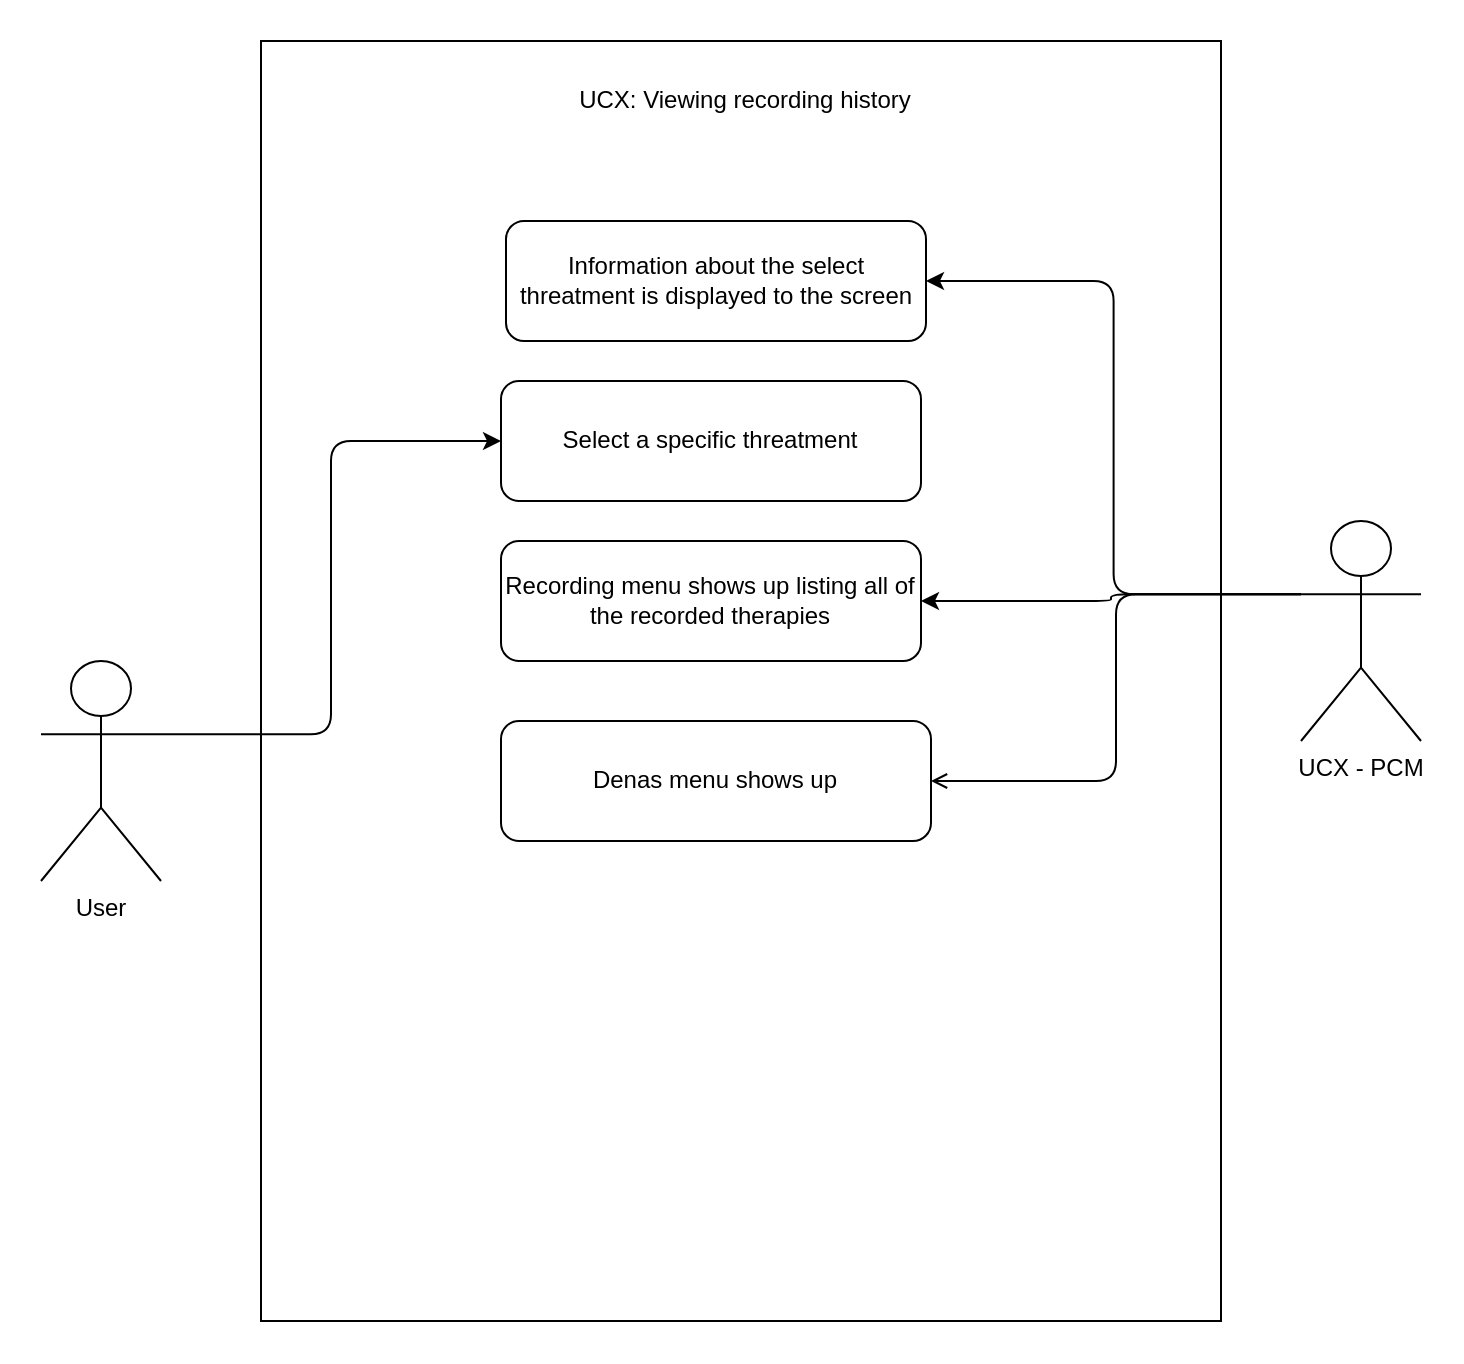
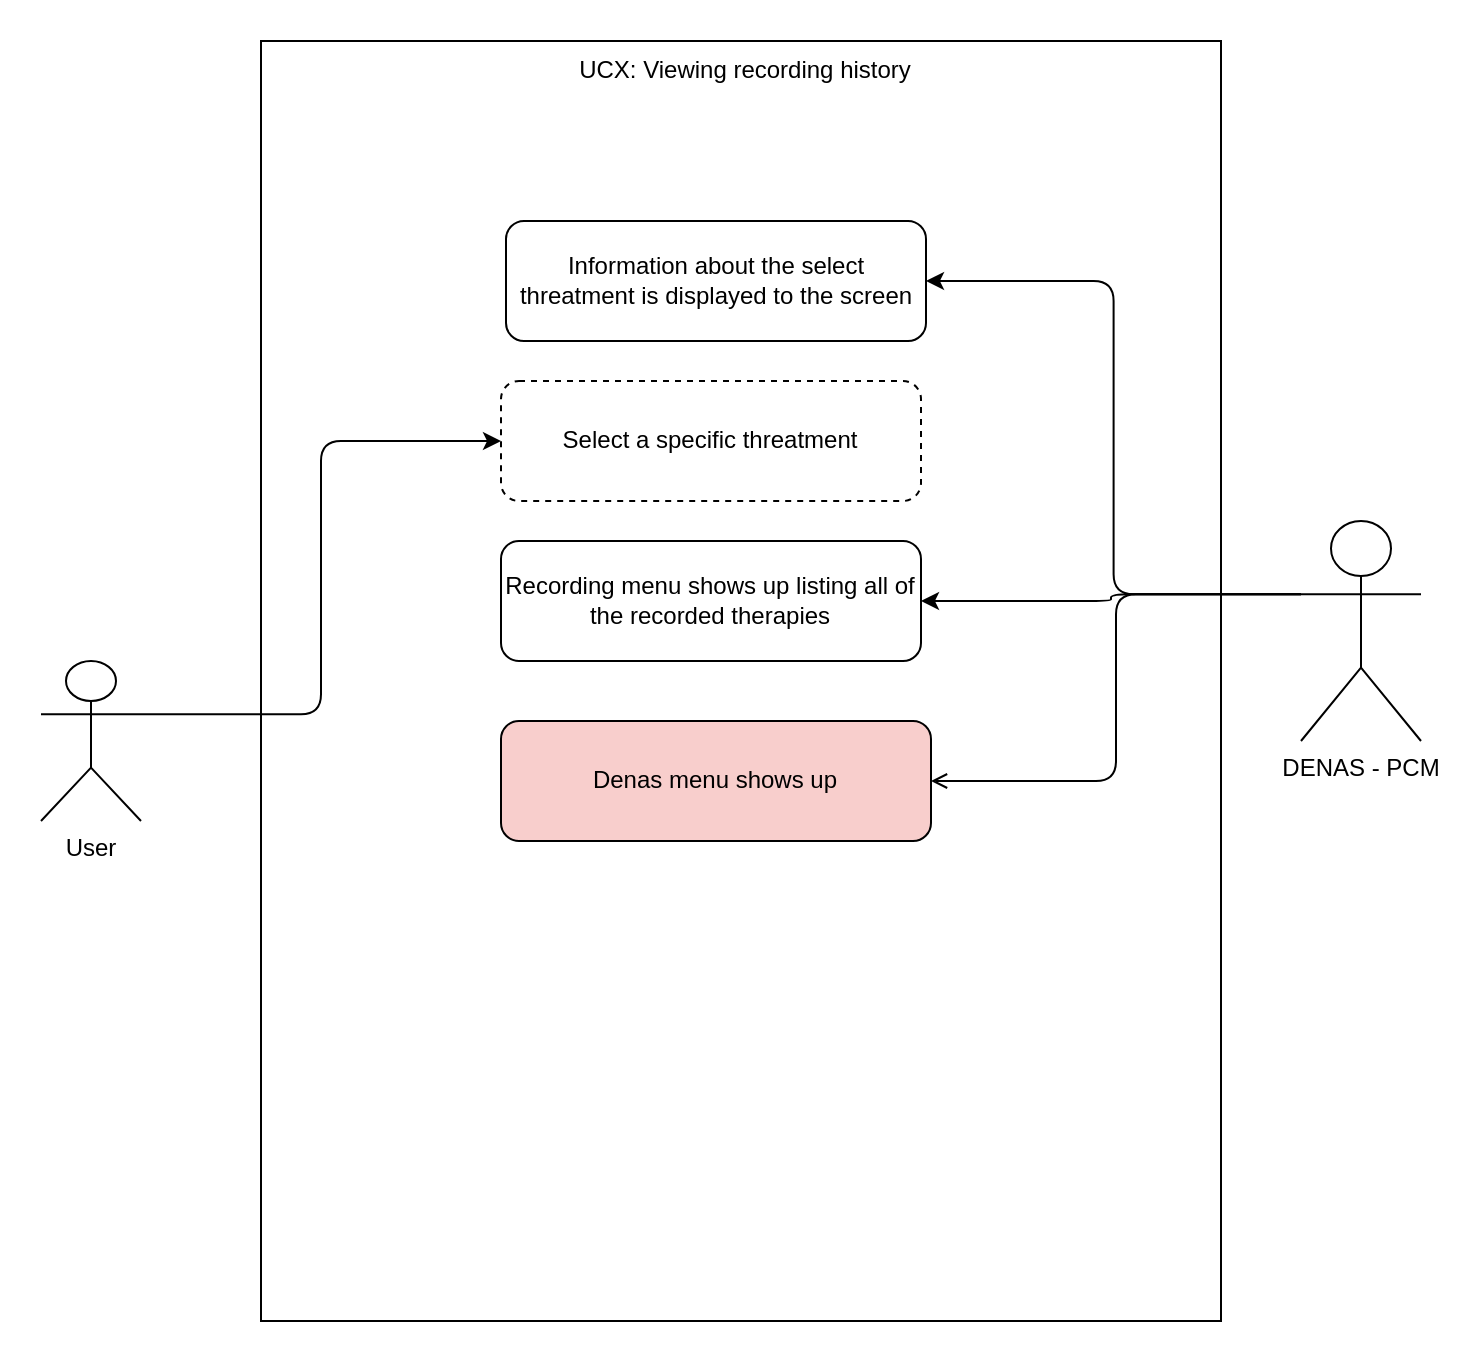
(746, 101) -> (746, 71)
(711, 441) -> (711, 441)
(1362, 769) -> (1362, 769)
(101, 771) -> (91, 741)
(716, 781) -> (716, 781)
